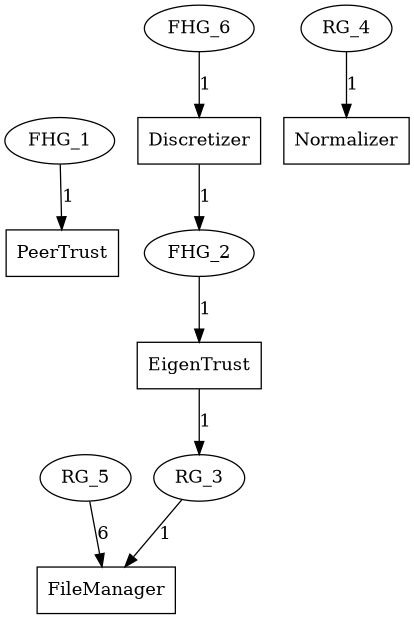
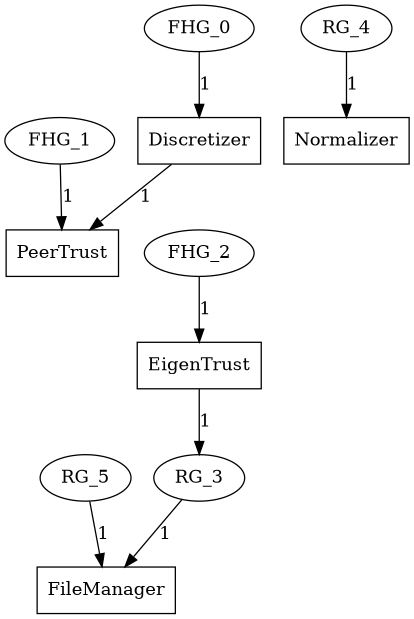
(199, 28) -> (199, 28)
(199, 190) -> (136, 193)
(104, 534) -> (104, 534)
